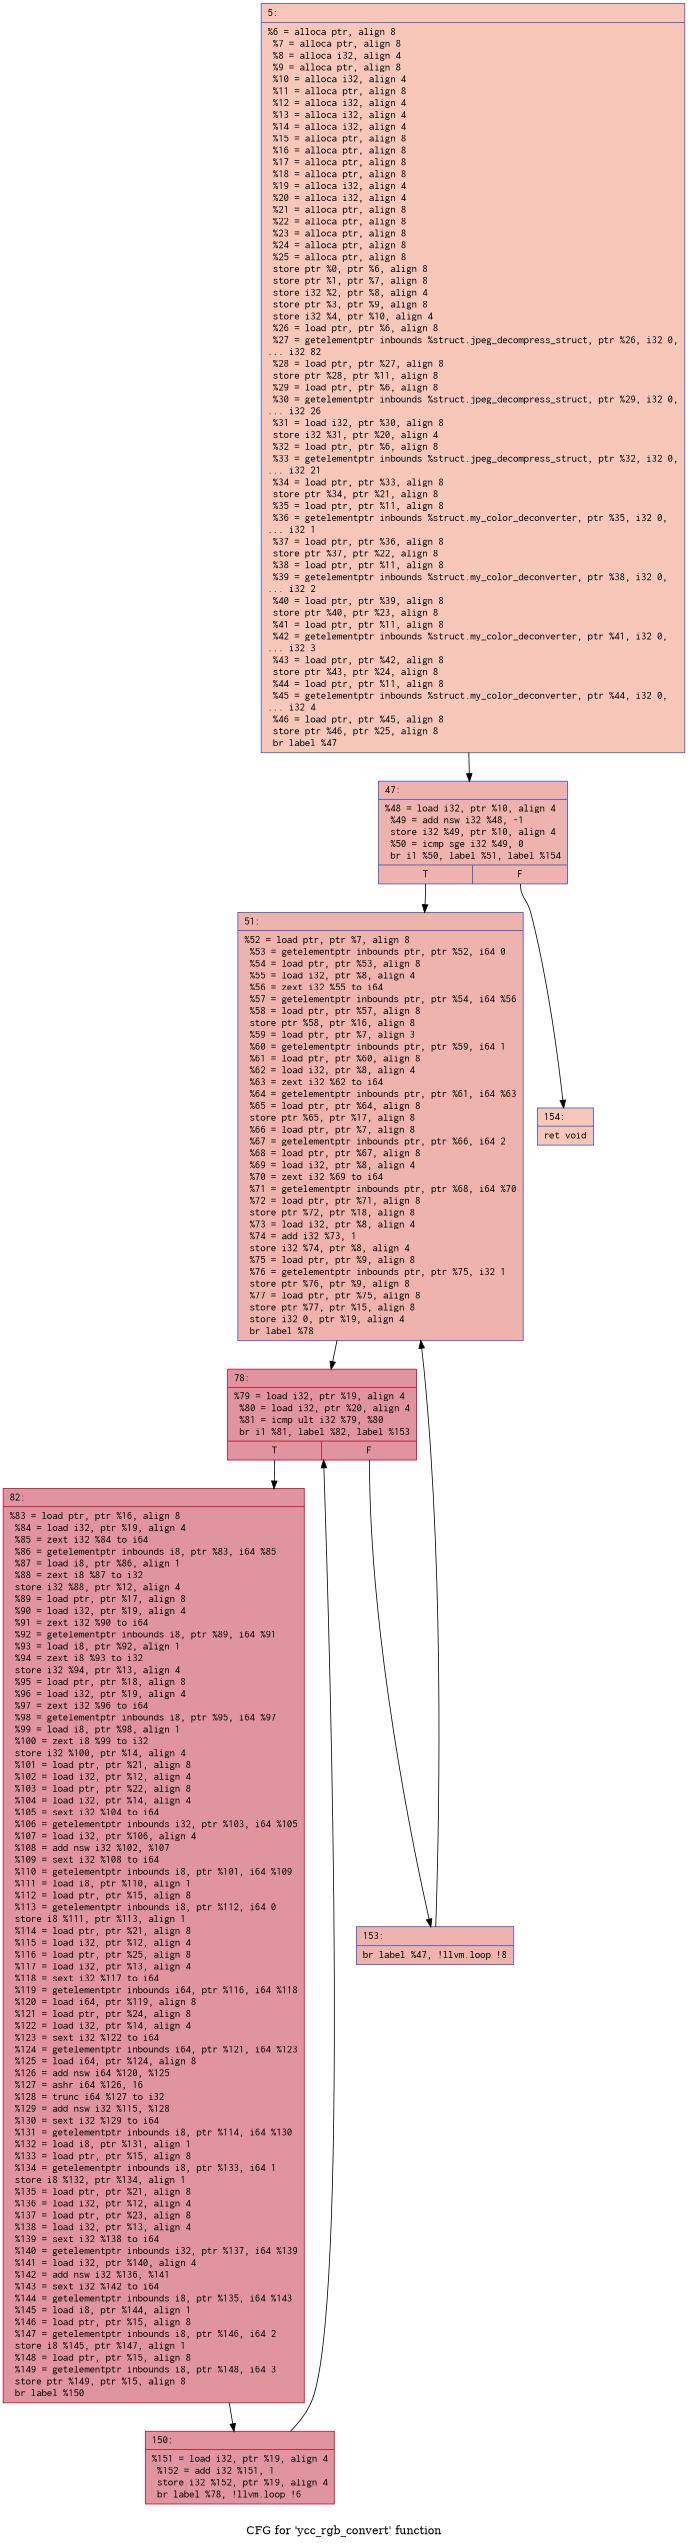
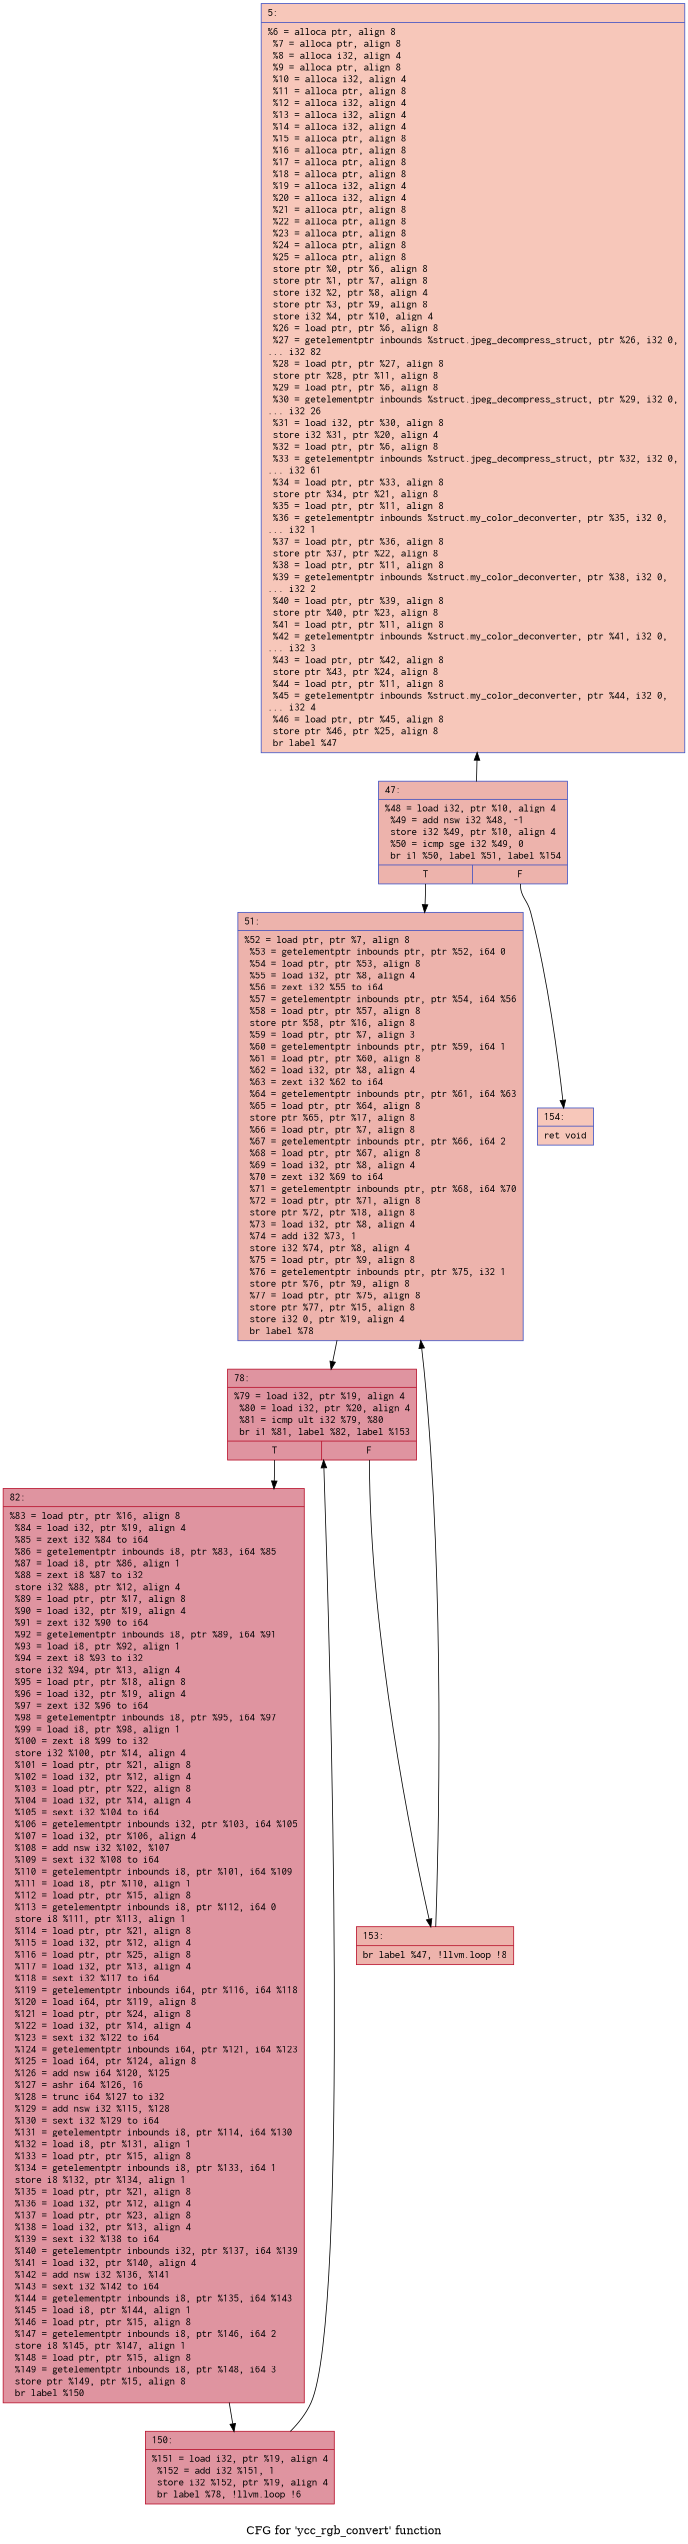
(294, 470) -> (294, 470)
(469, 763) -> (477, 771)
(435, 1946) -> (435, 1946)
